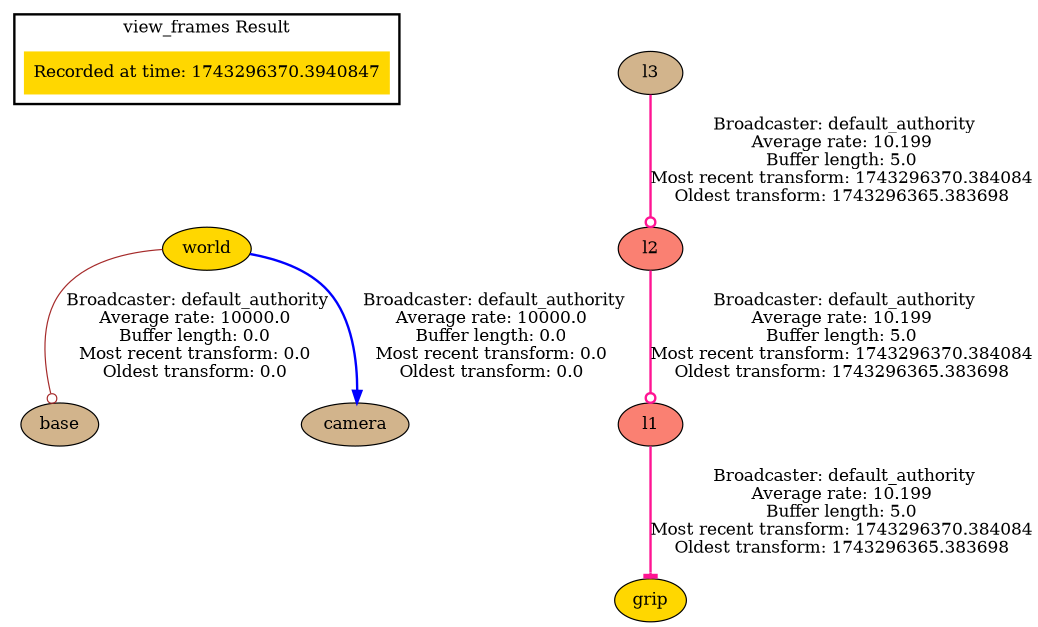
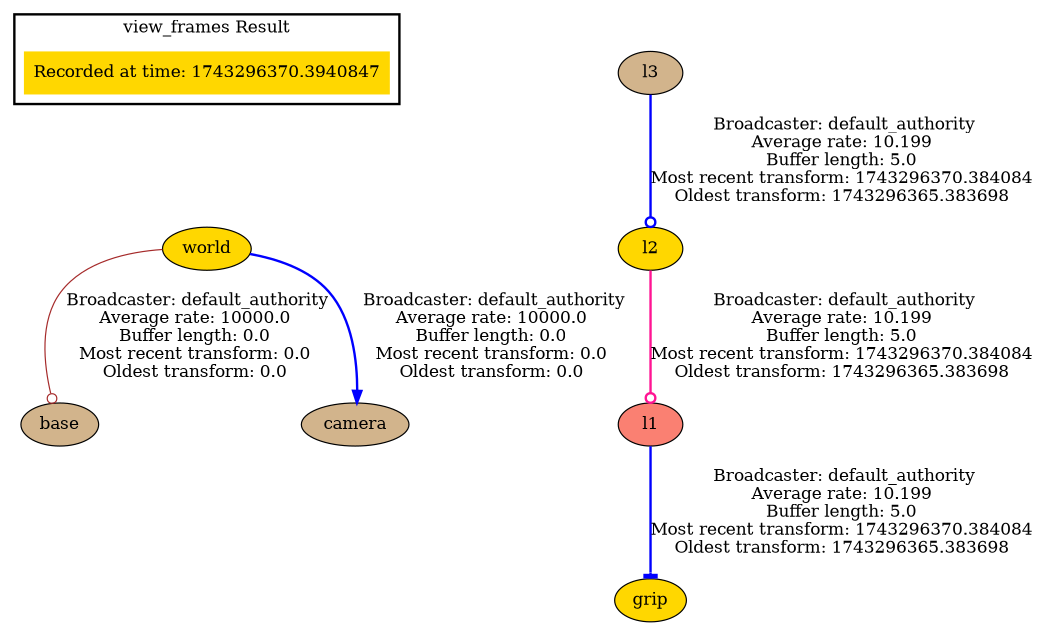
(651, 156) -> (651, 156)
(651, 249) -> (651, 249)
(651, 509) -> (651, 509)
